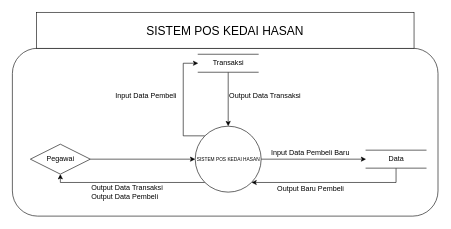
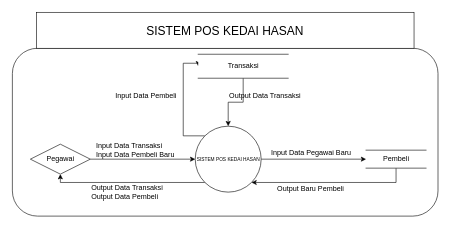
(228, 63) -> (243, 66)
none -> (135, 150)
(299, 153) -> (300, 153)
(397, 159) -> (397, 159)
